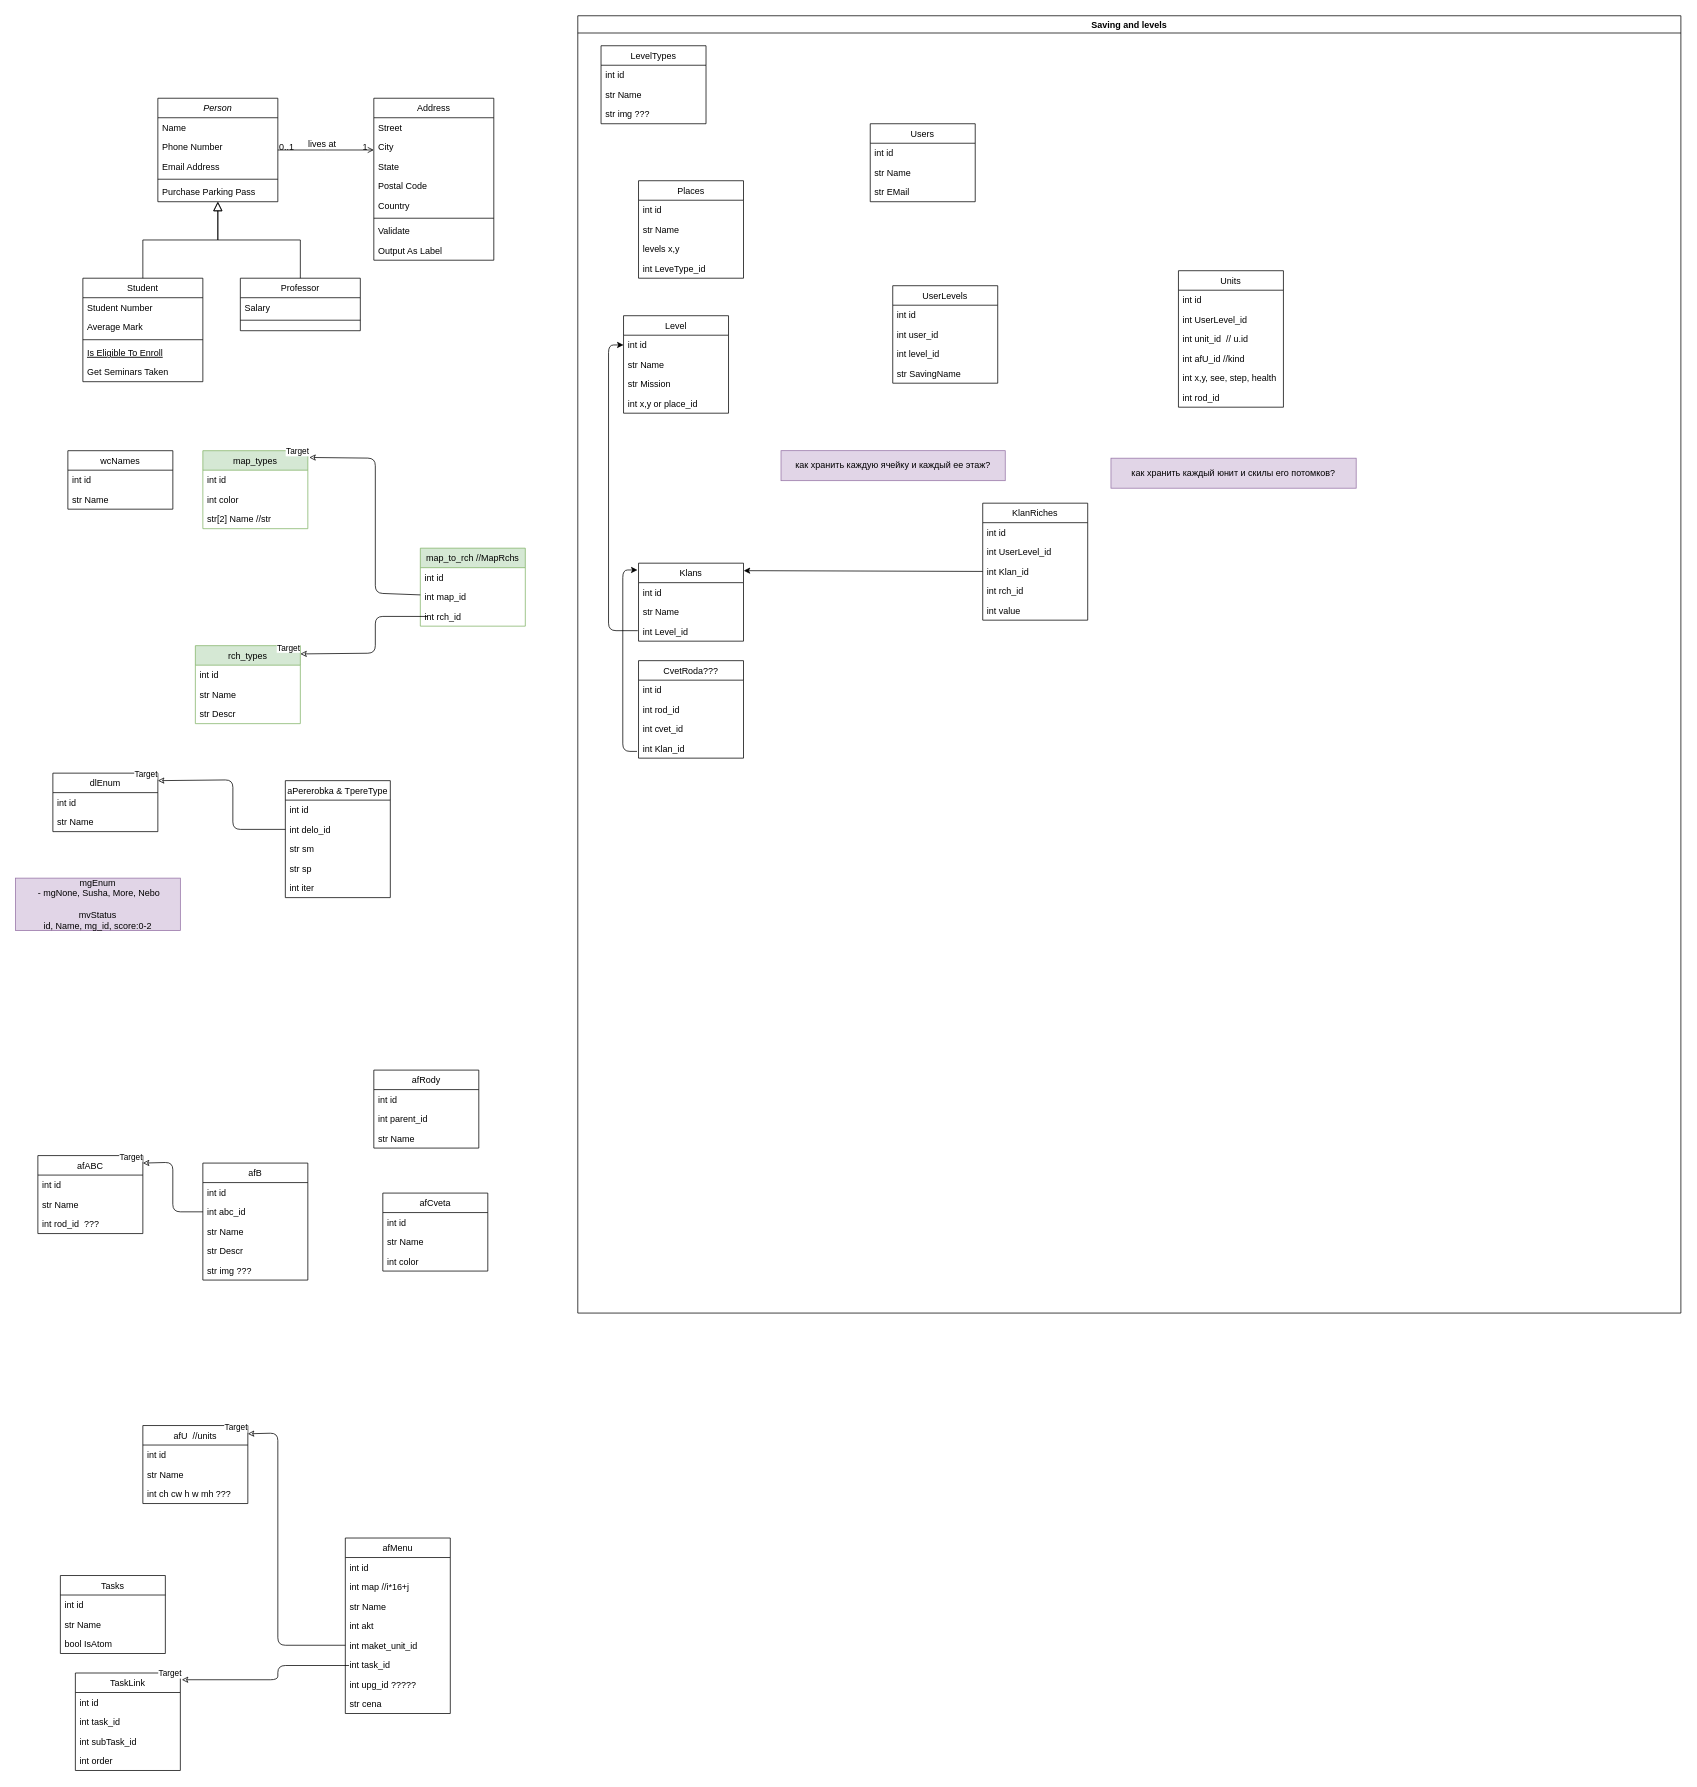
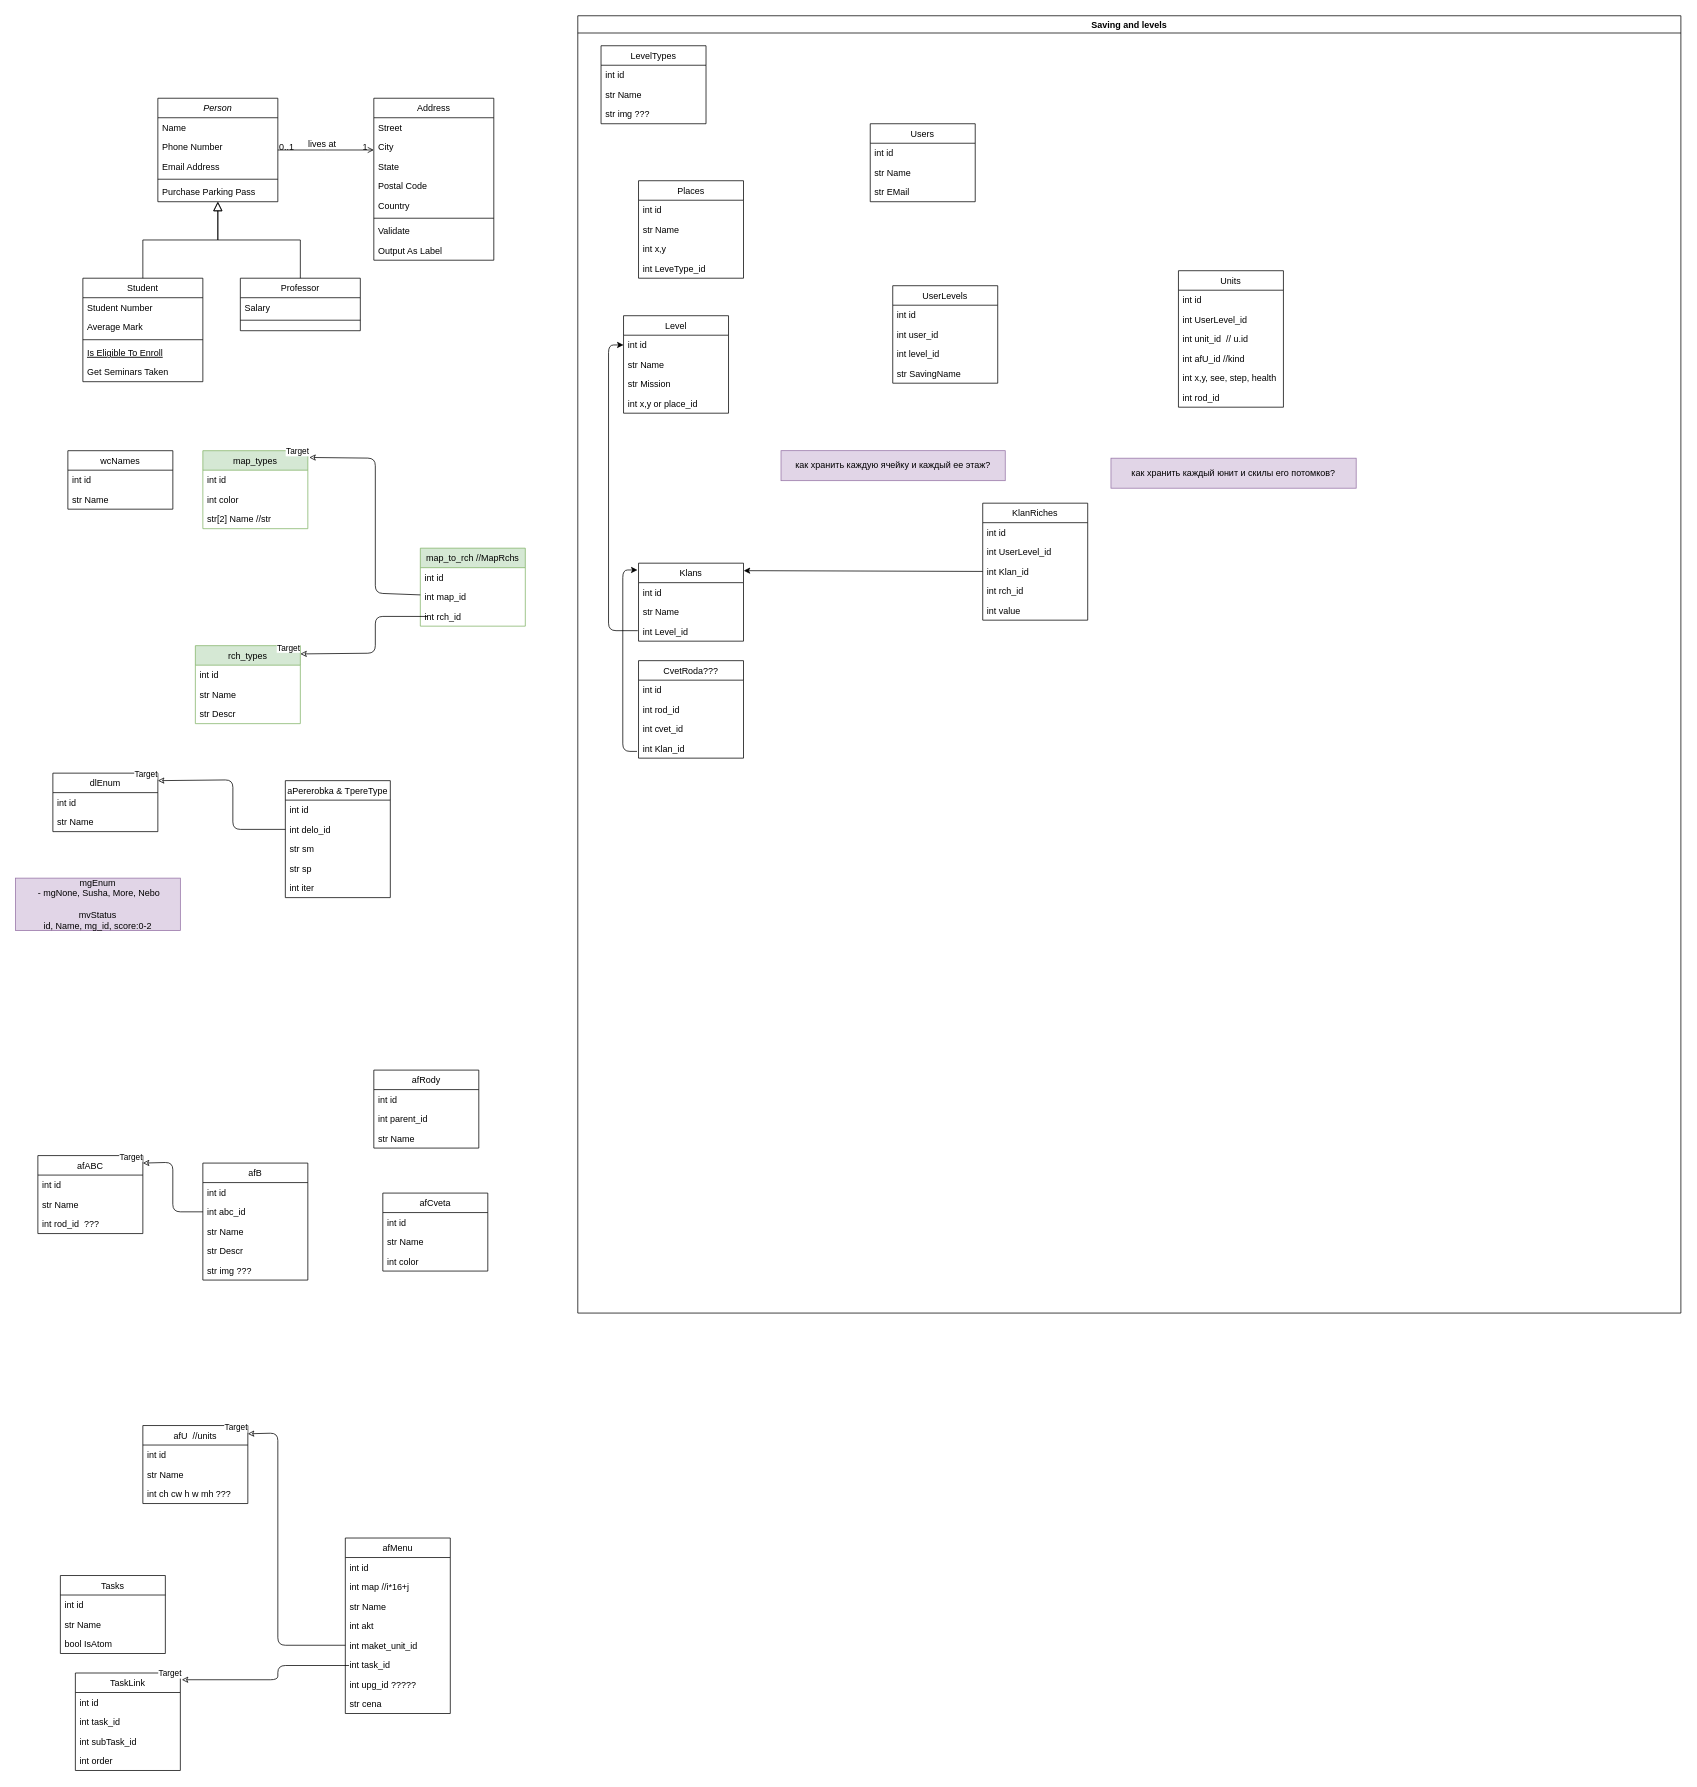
(663, 249) -> (657, 249)
